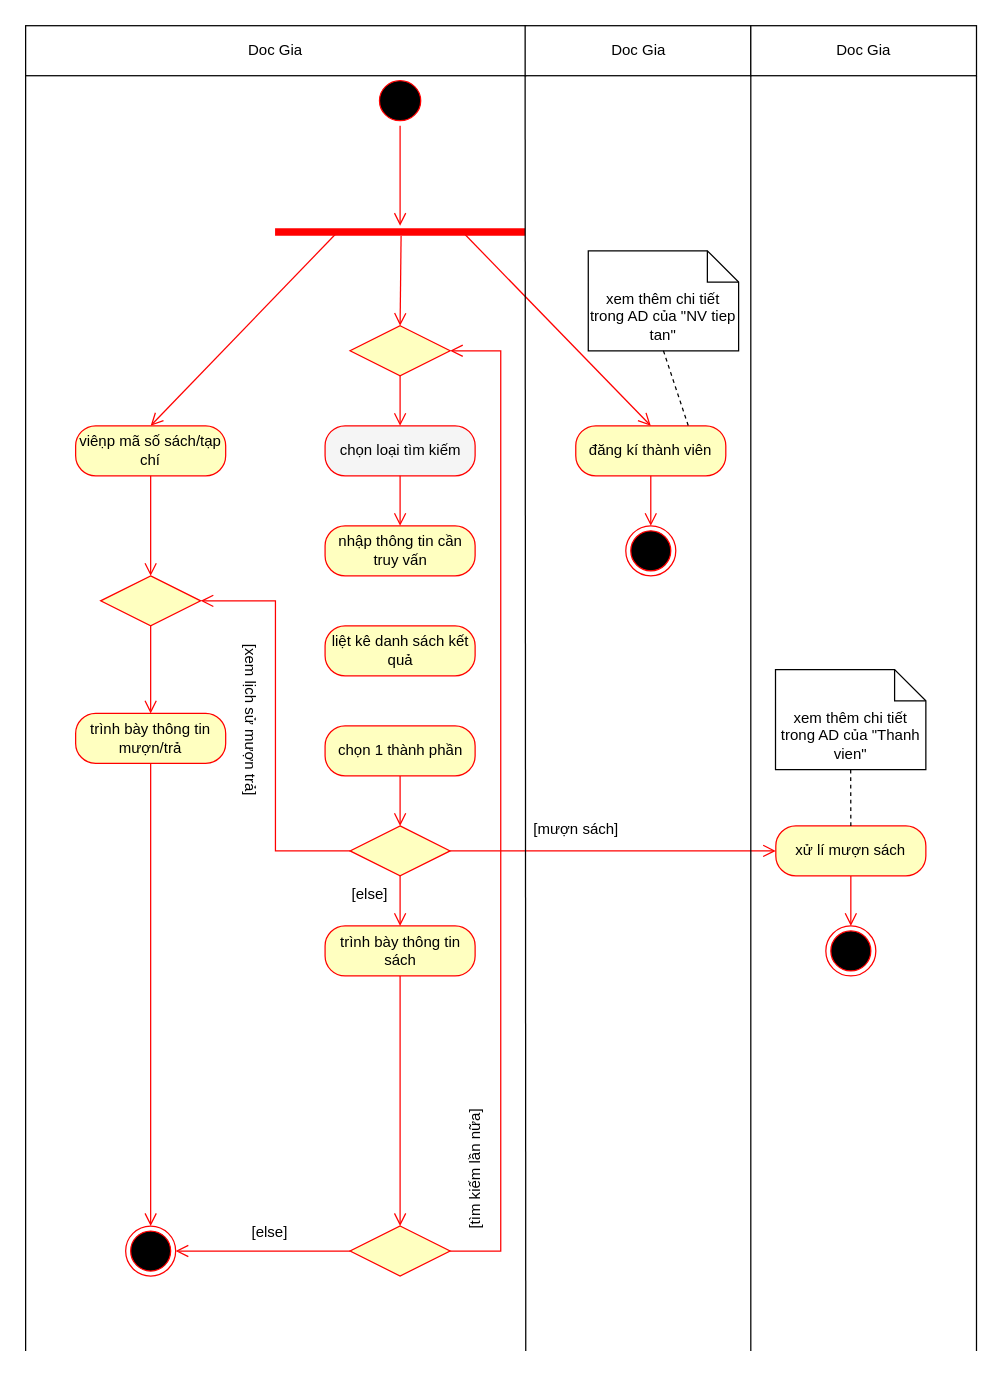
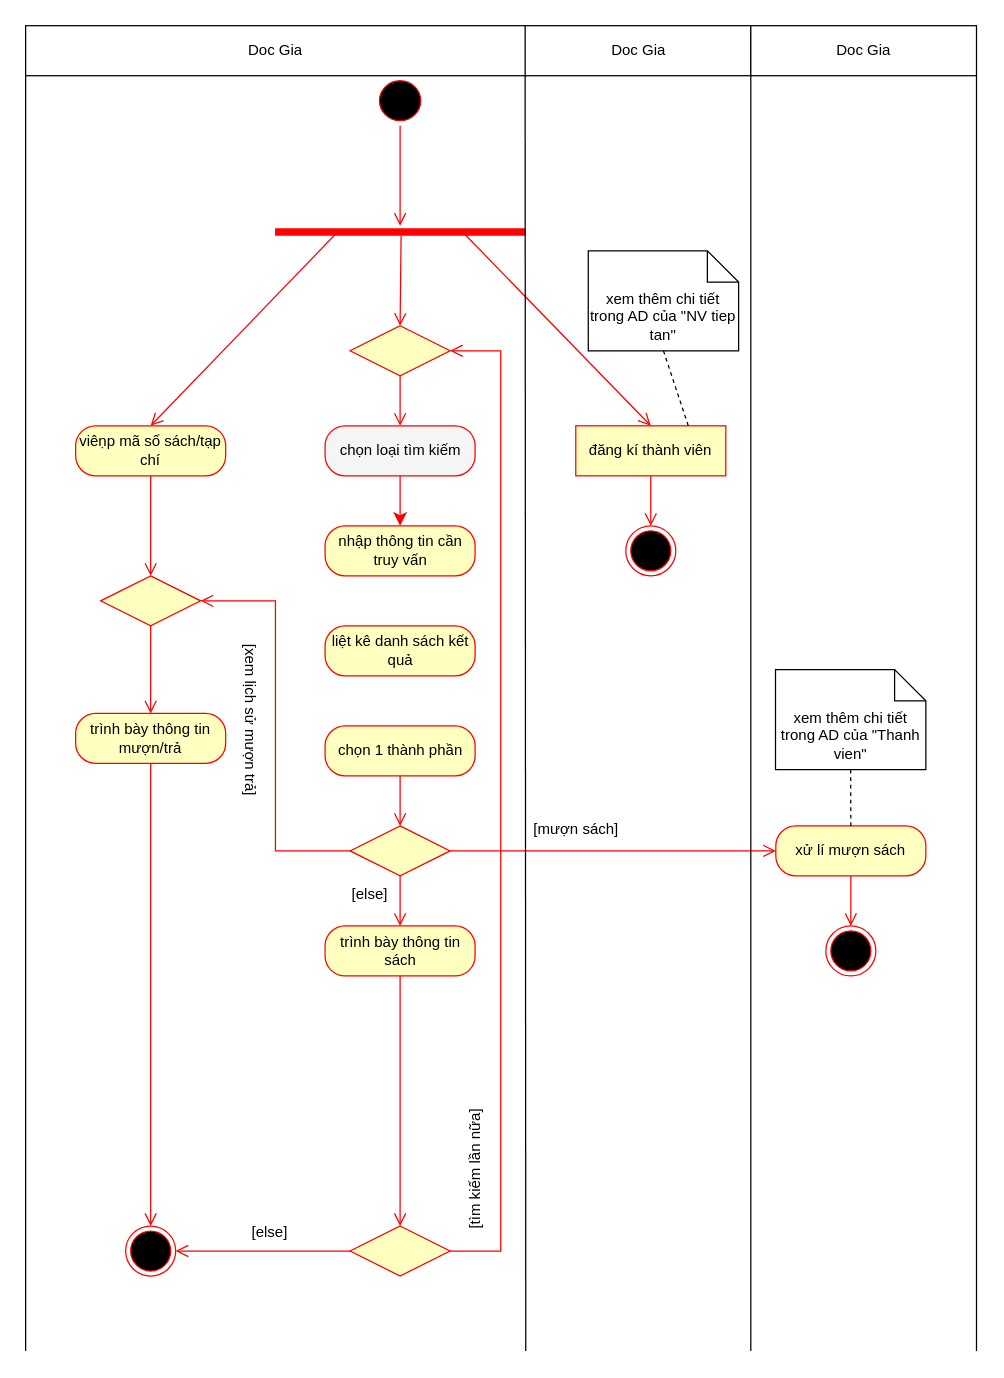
(651, 451) -> (651, 451)
(400, 516) -> (400, 514)
